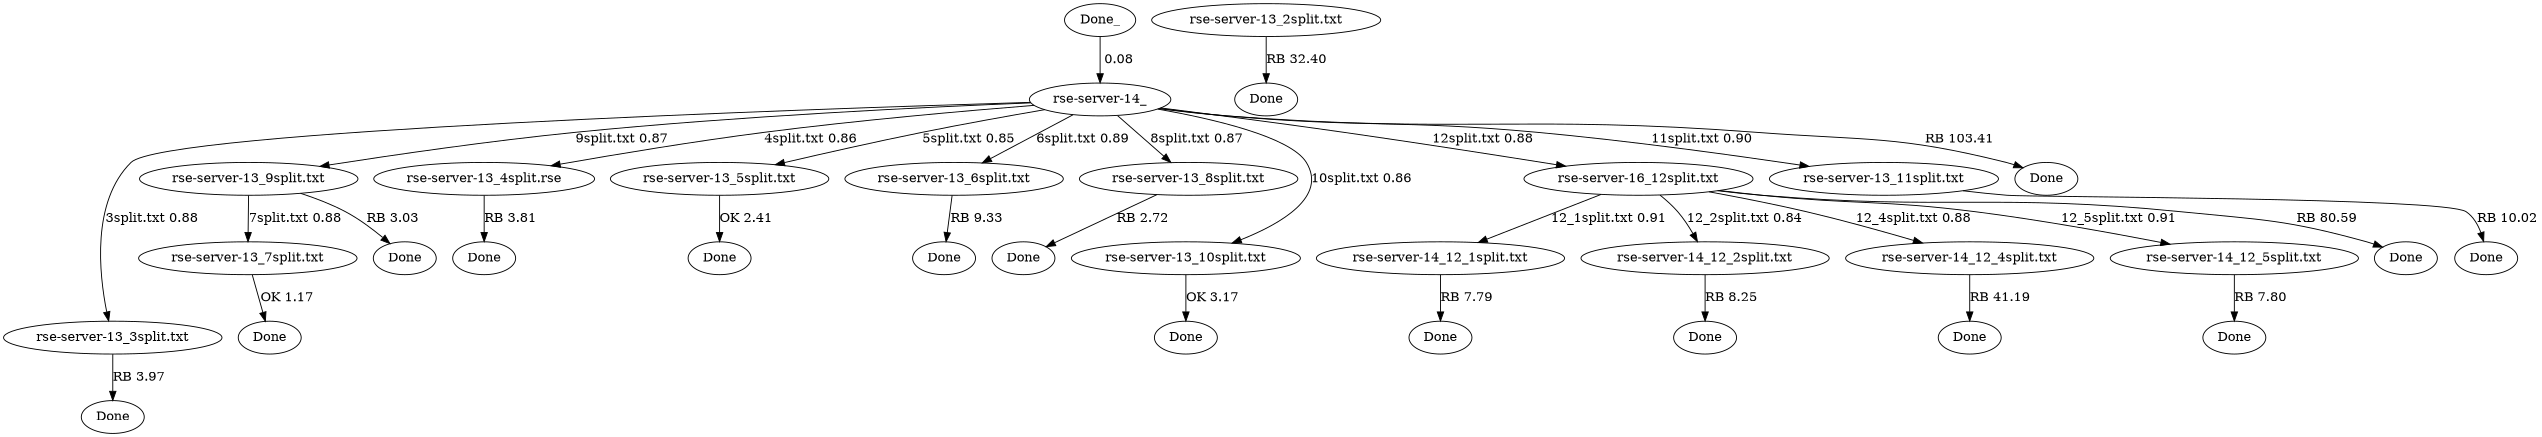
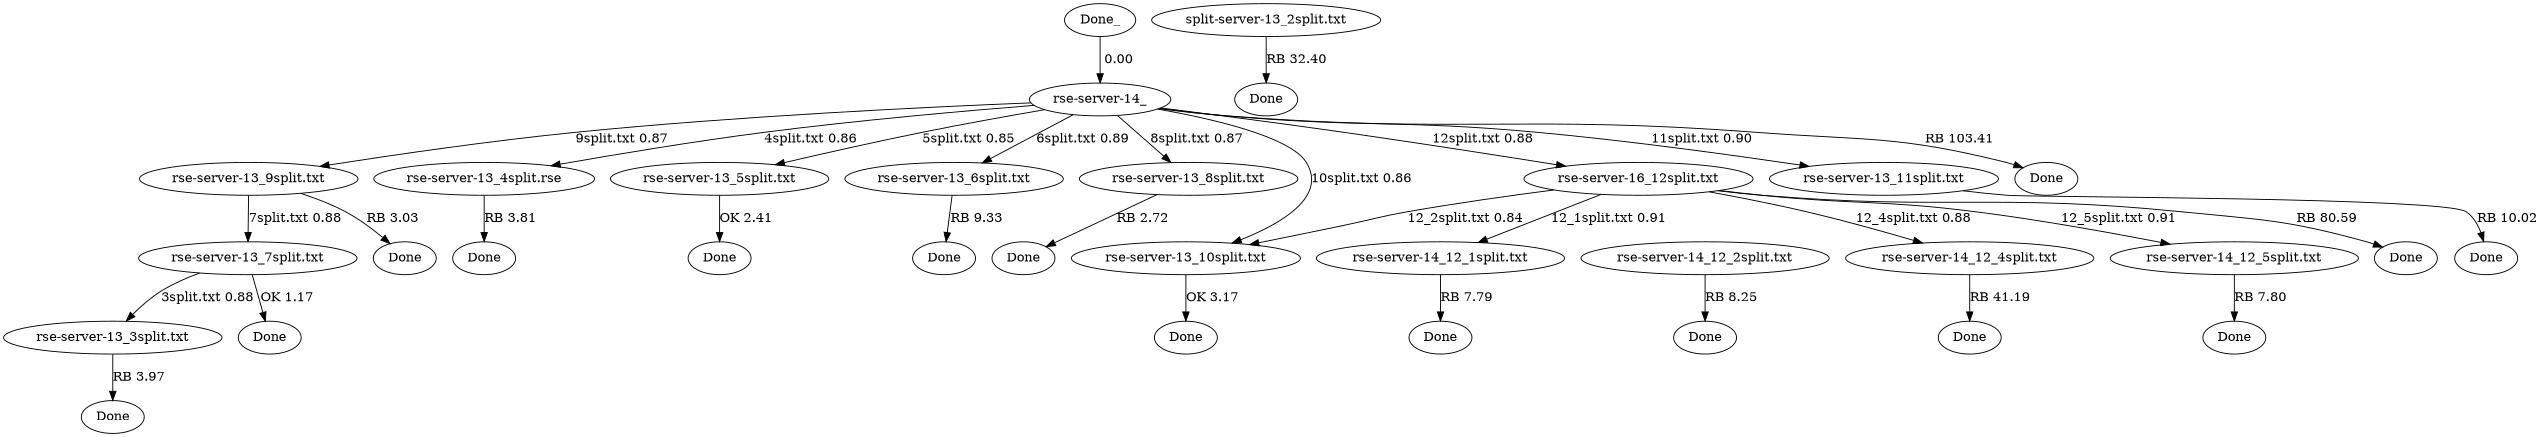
(1266, 20) -> (1266, 20)
(1117, 60) -> (1117, 60)
(501, 124) -> (164, 290)
(1679, 213) -> (1406, 212)
